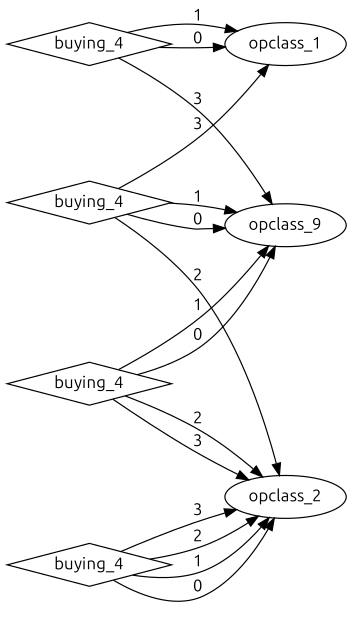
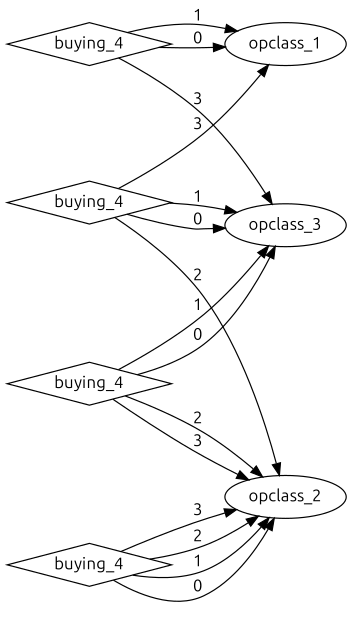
(286, 225) -> (286, 225)
